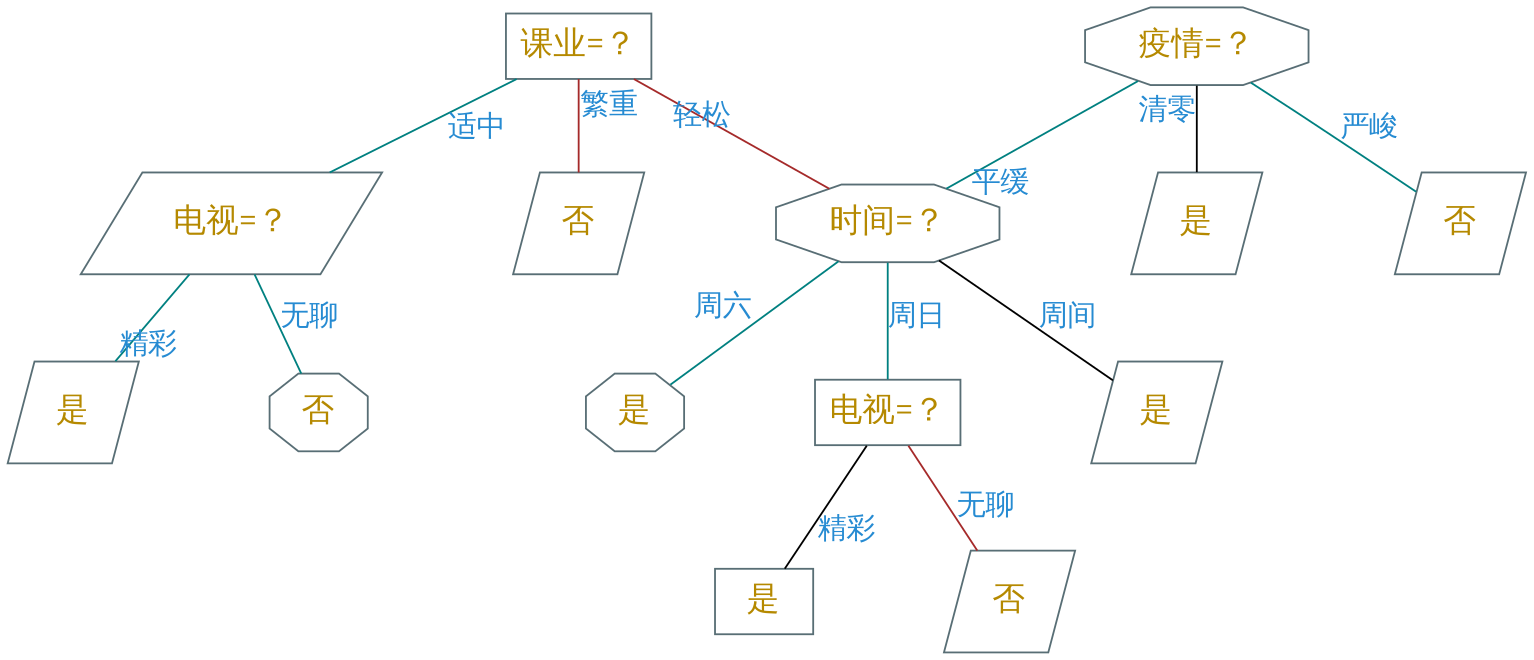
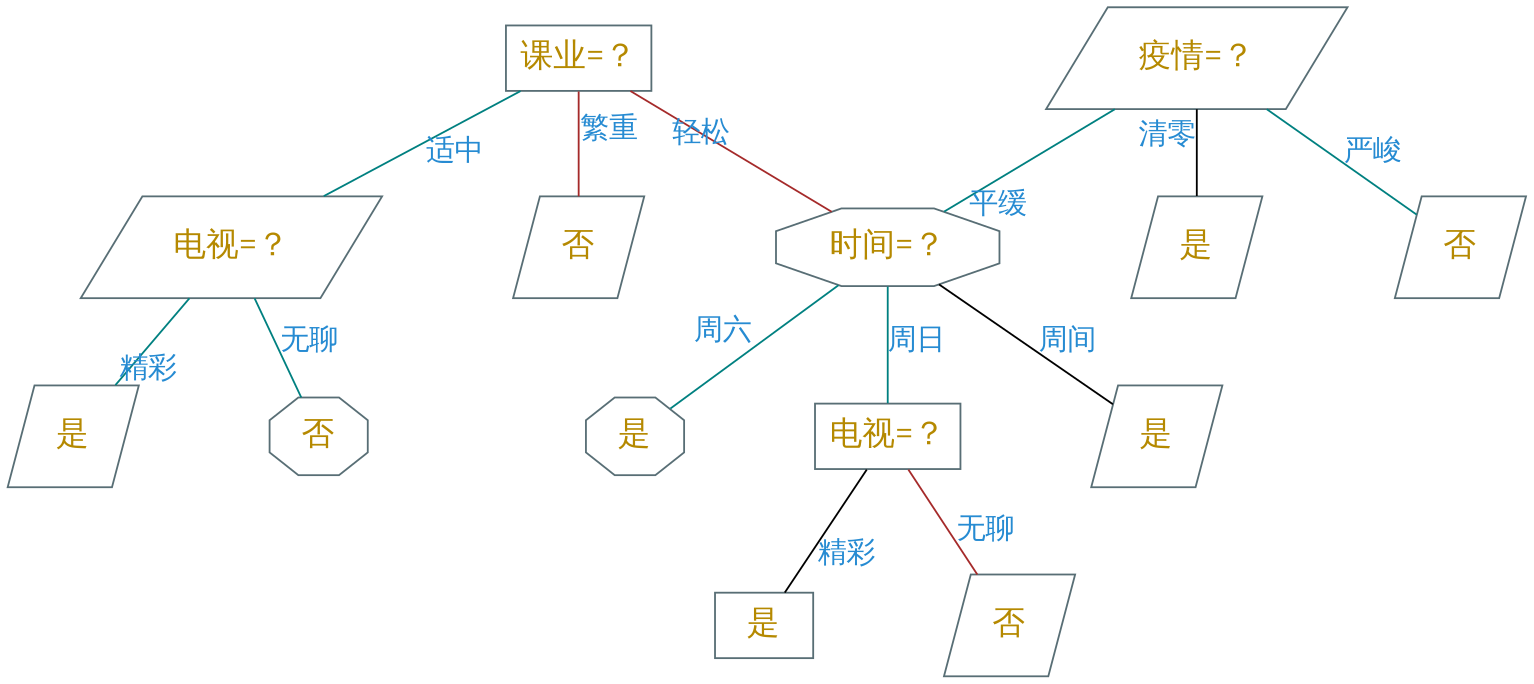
(1197, 46) -> (1197, 58)
